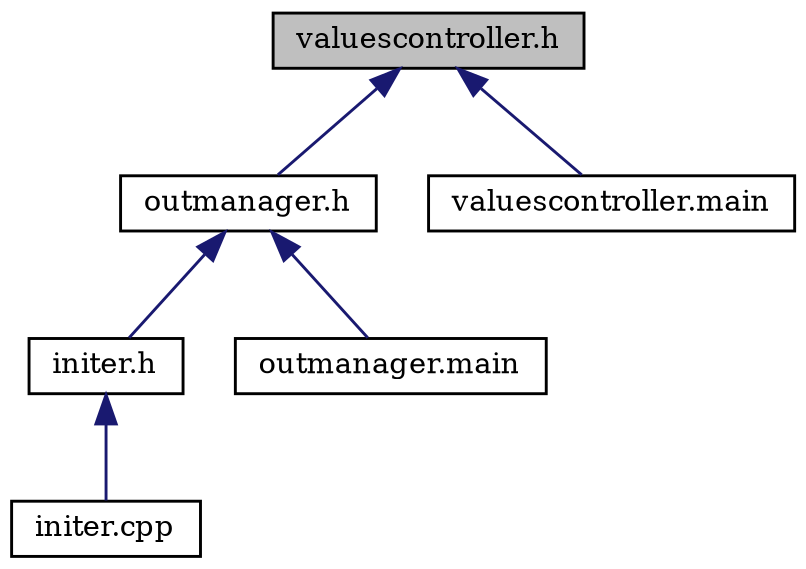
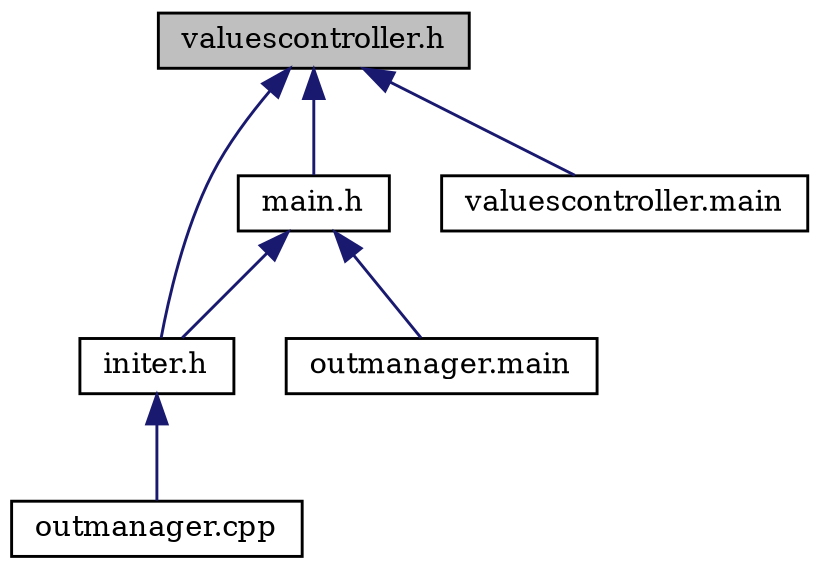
(248, 203) -> (314, 203)
none -> (198, 206)
(106, 529) -> (157, 529)
